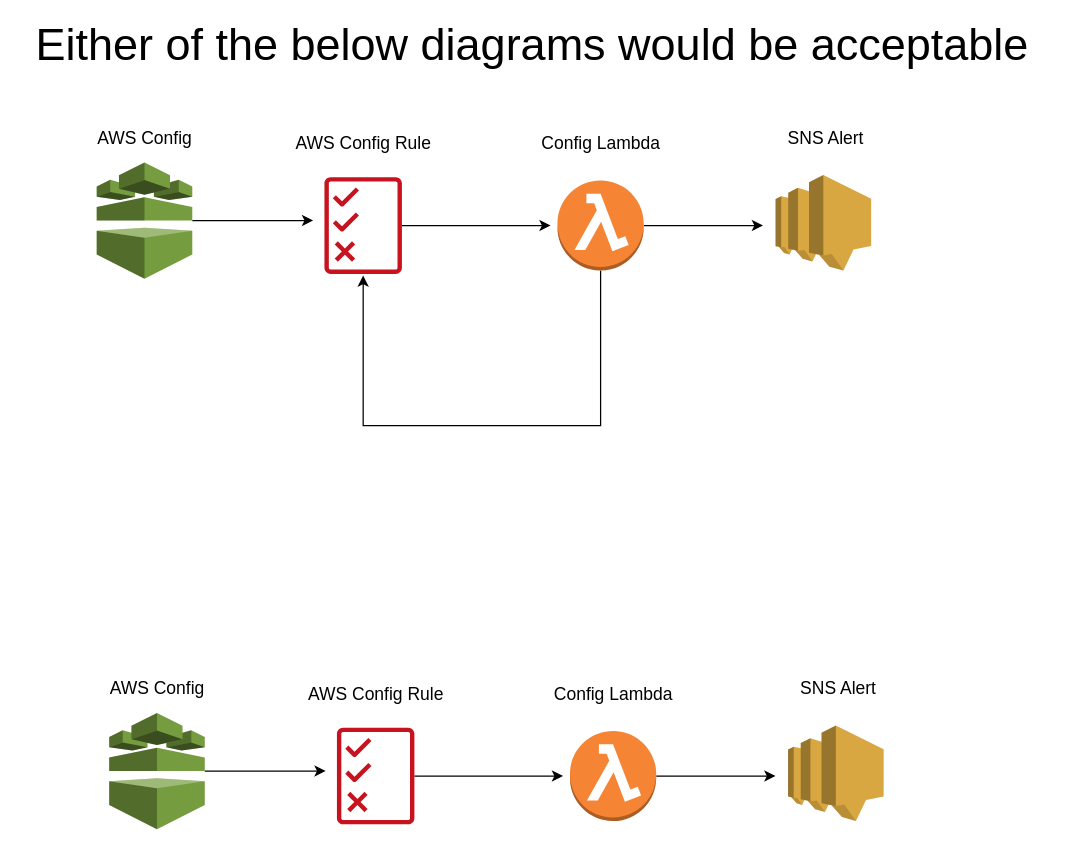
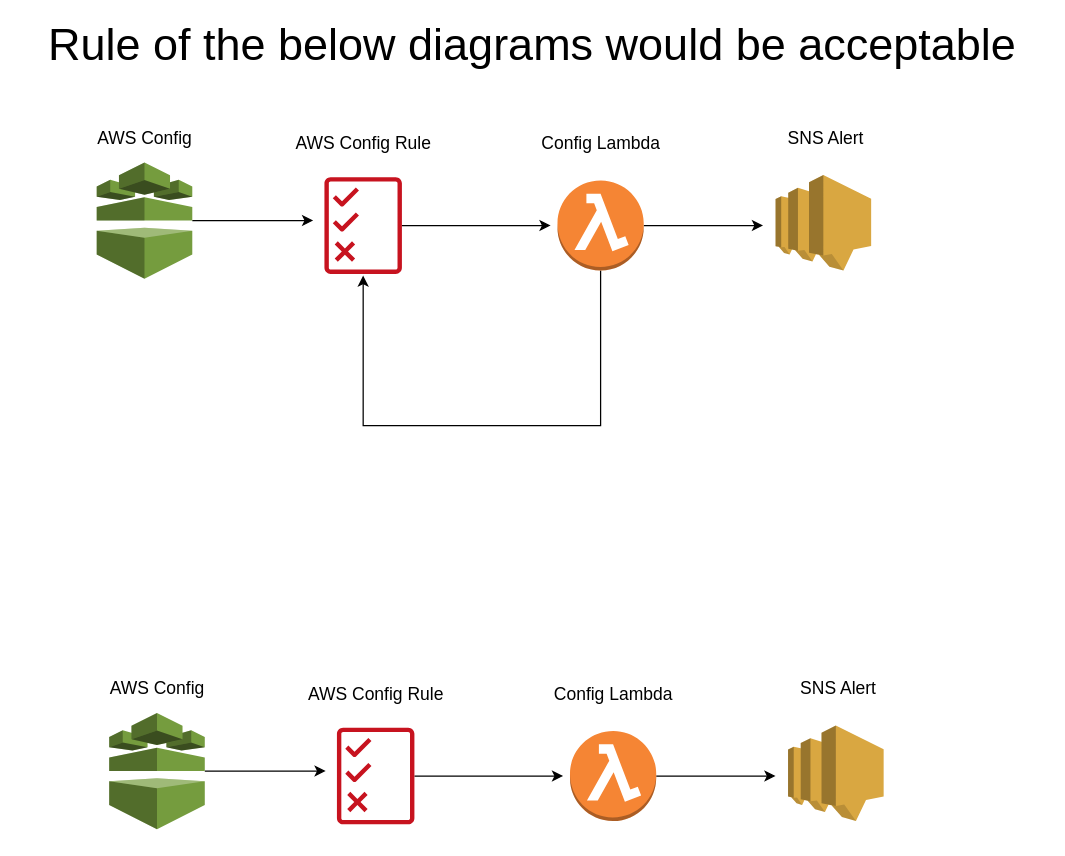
(533, 44) -> (533, 44)
